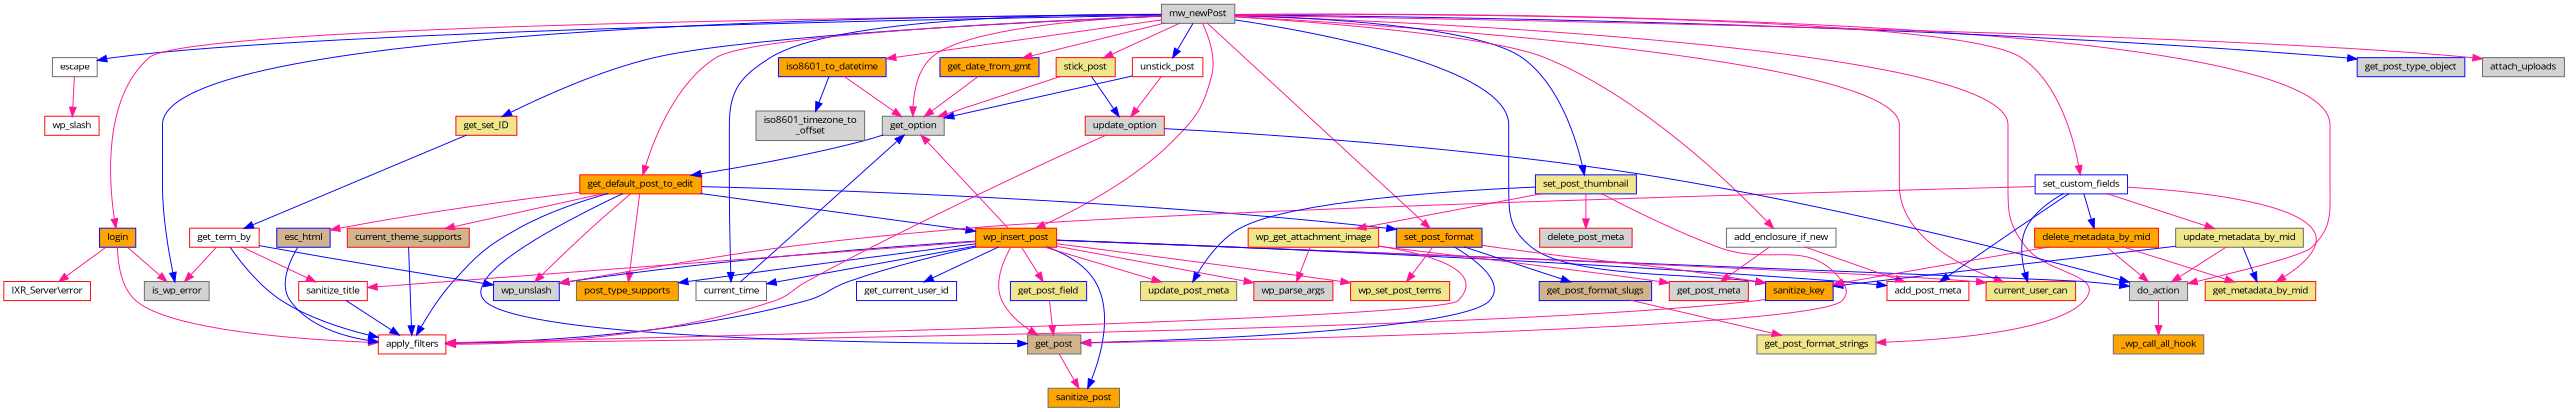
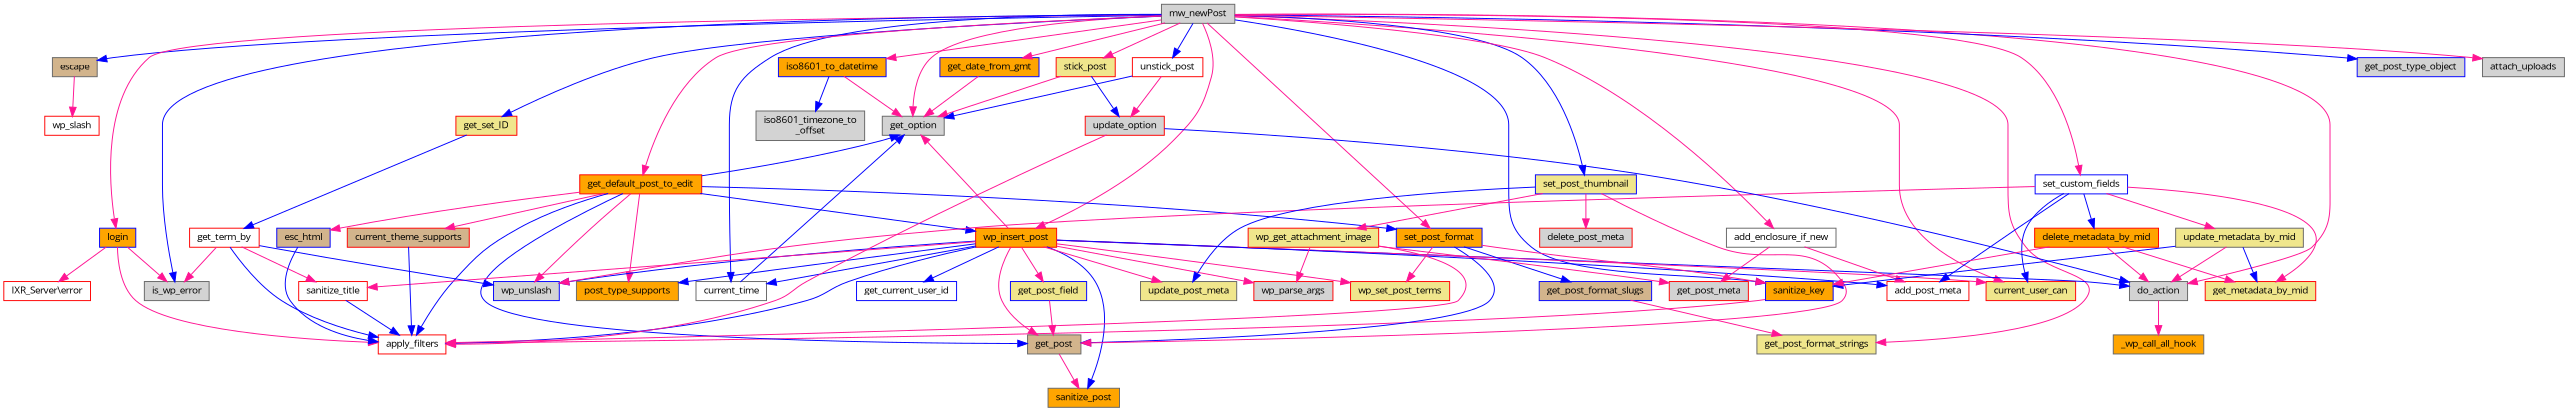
(75, 67) -> (75, 67)
(793, 157) -> (797, 160)
